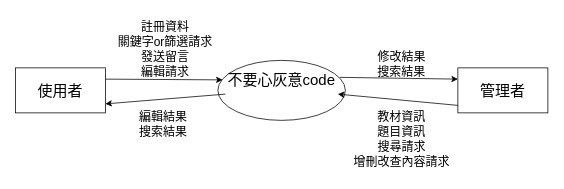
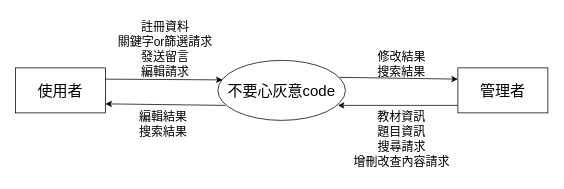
(282, 79) -> (282, 90)
